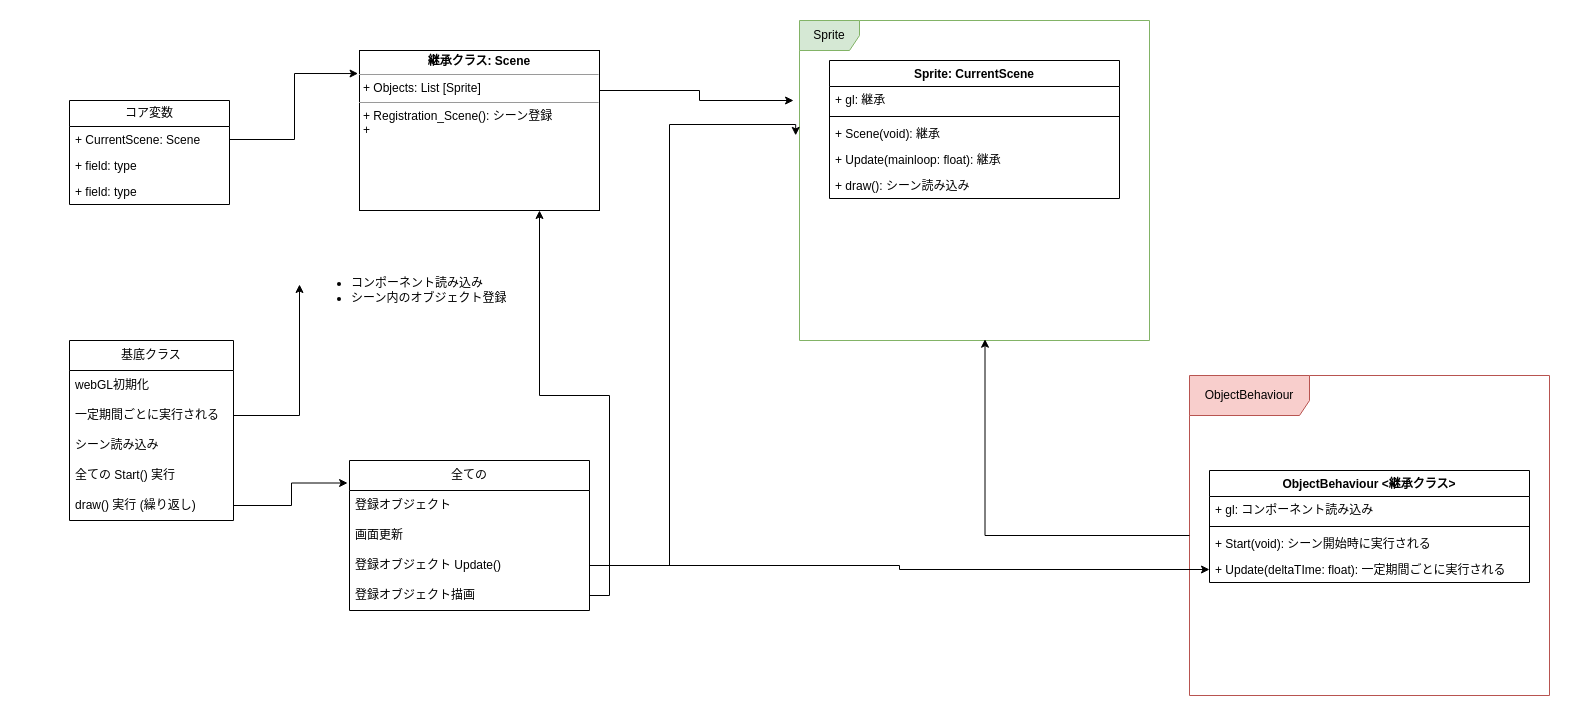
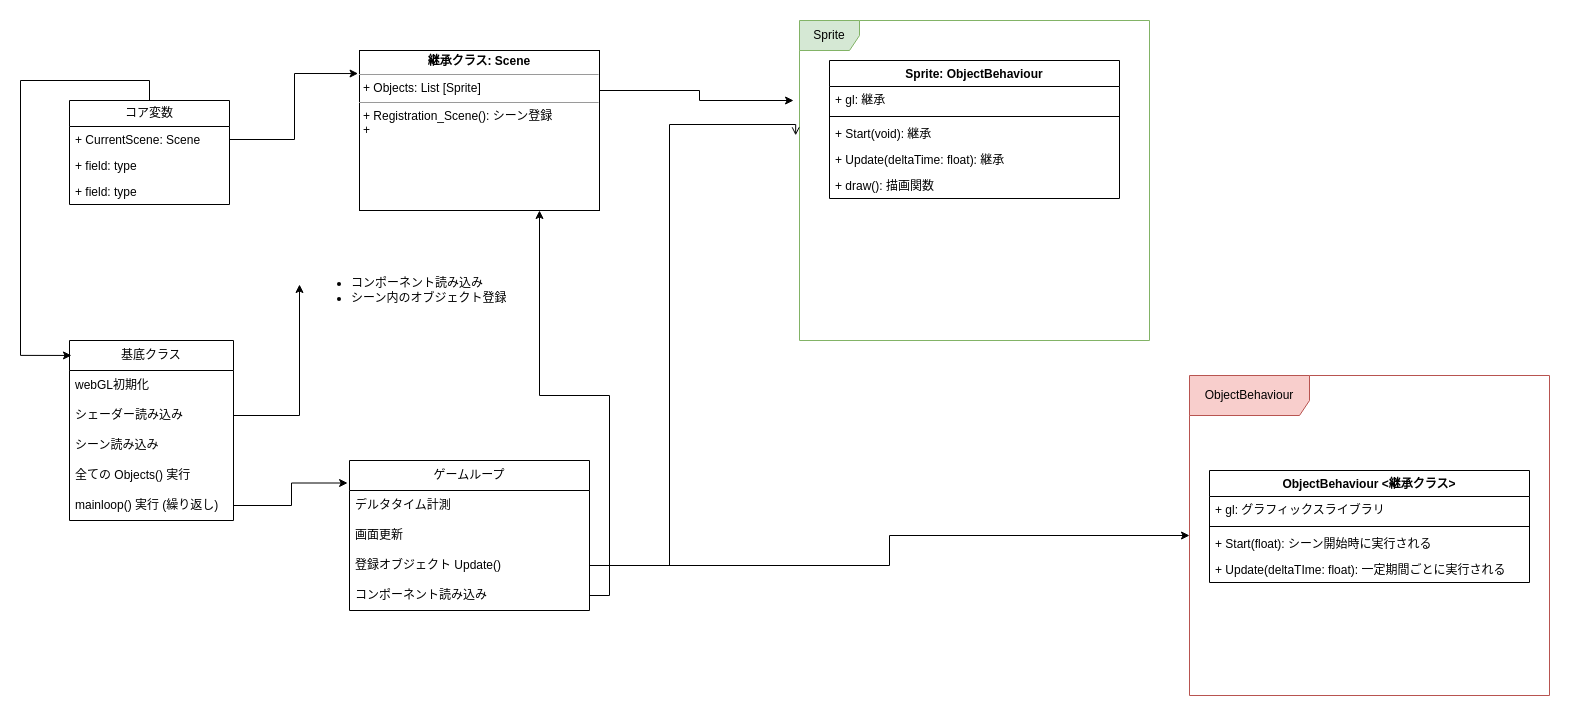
(975, 75) -> (975, 75)
(796, 127) -> (796, 129)
(892, 135) -> (892, 135)
(926, 161) -> (929, 161)
none -> (21, 166)
(906, 187) -> (888, 187)
(148, 416) -> (130, 416)
(985, 440) -> none
(133, 476) -> (139, 476)
(470, 476) -> (470, 476)
(142, 506) -> (152, 506)
(404, 506) -> (404, 506)
(1295, 511) -> (1301, 511)
(1332, 545) -> (1335, 545)
(1043, 570) -> (921, 536)
(416, 596) -> (422, 596)
